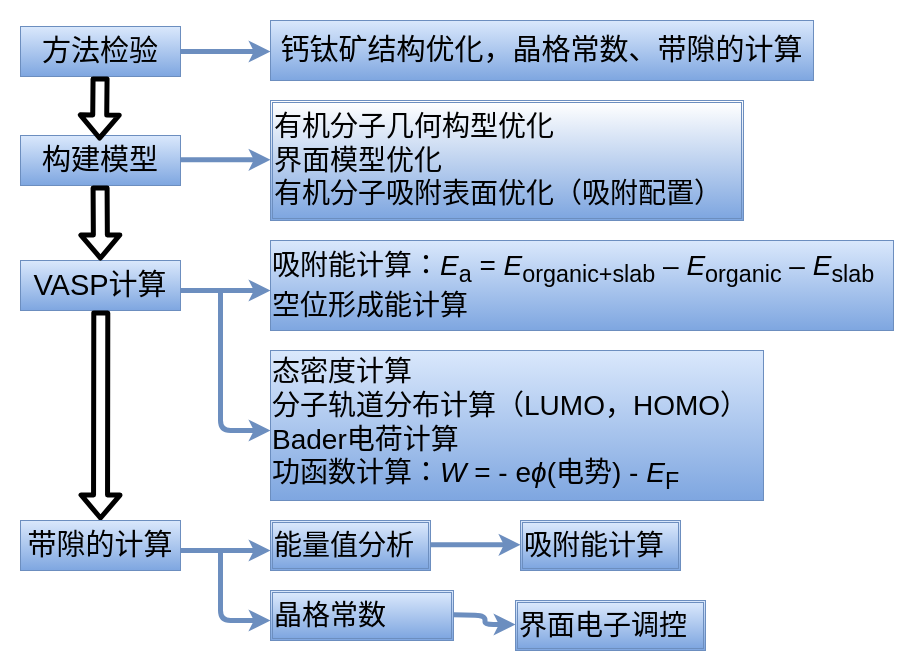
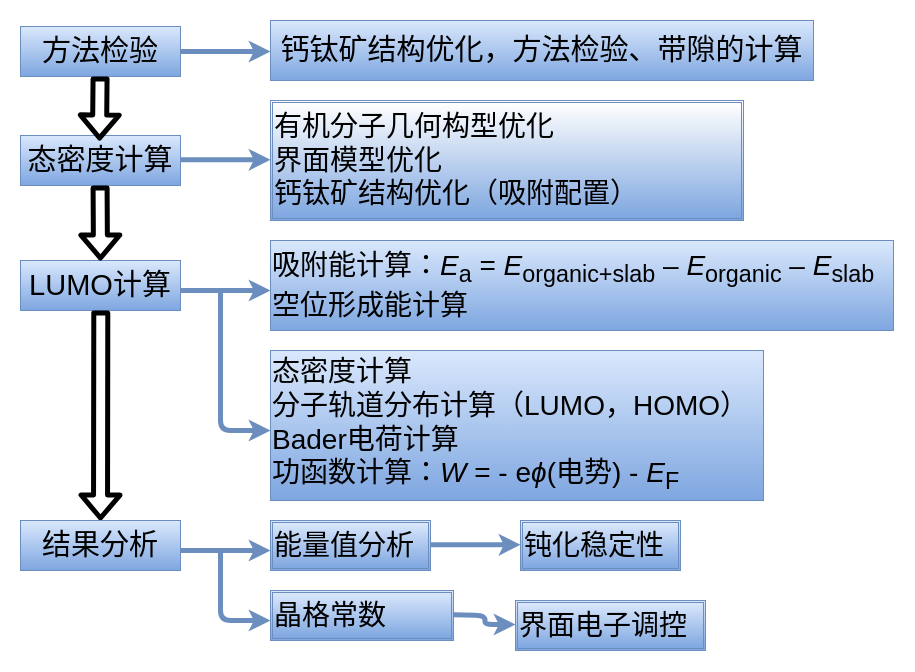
(542, 51) -> (542, 51)
(101, 161) -> (101, 161)
(371, 161) -> (353, 161)
(101, 286) -> (101, 286)
(101, 546) -> (101, 546)
(555, 546) -> (555, 546)
